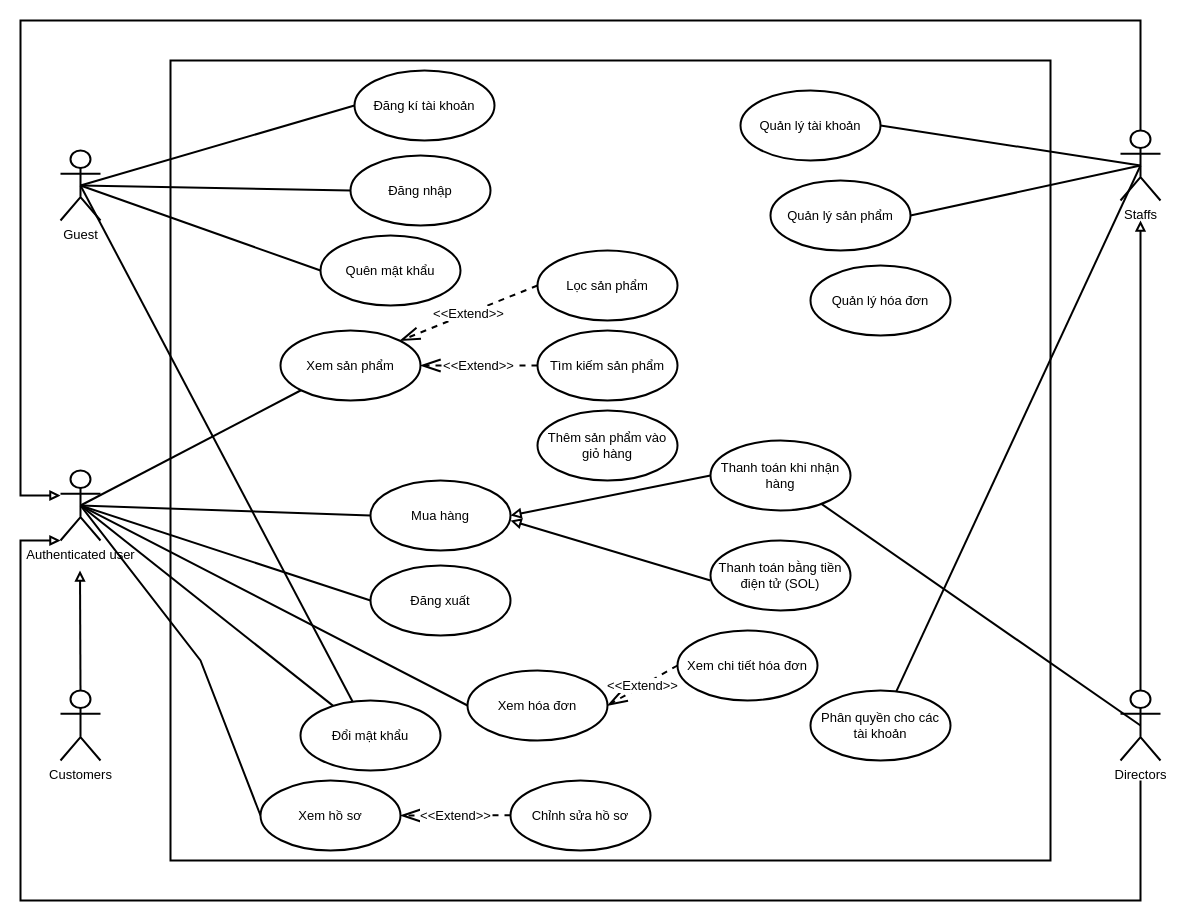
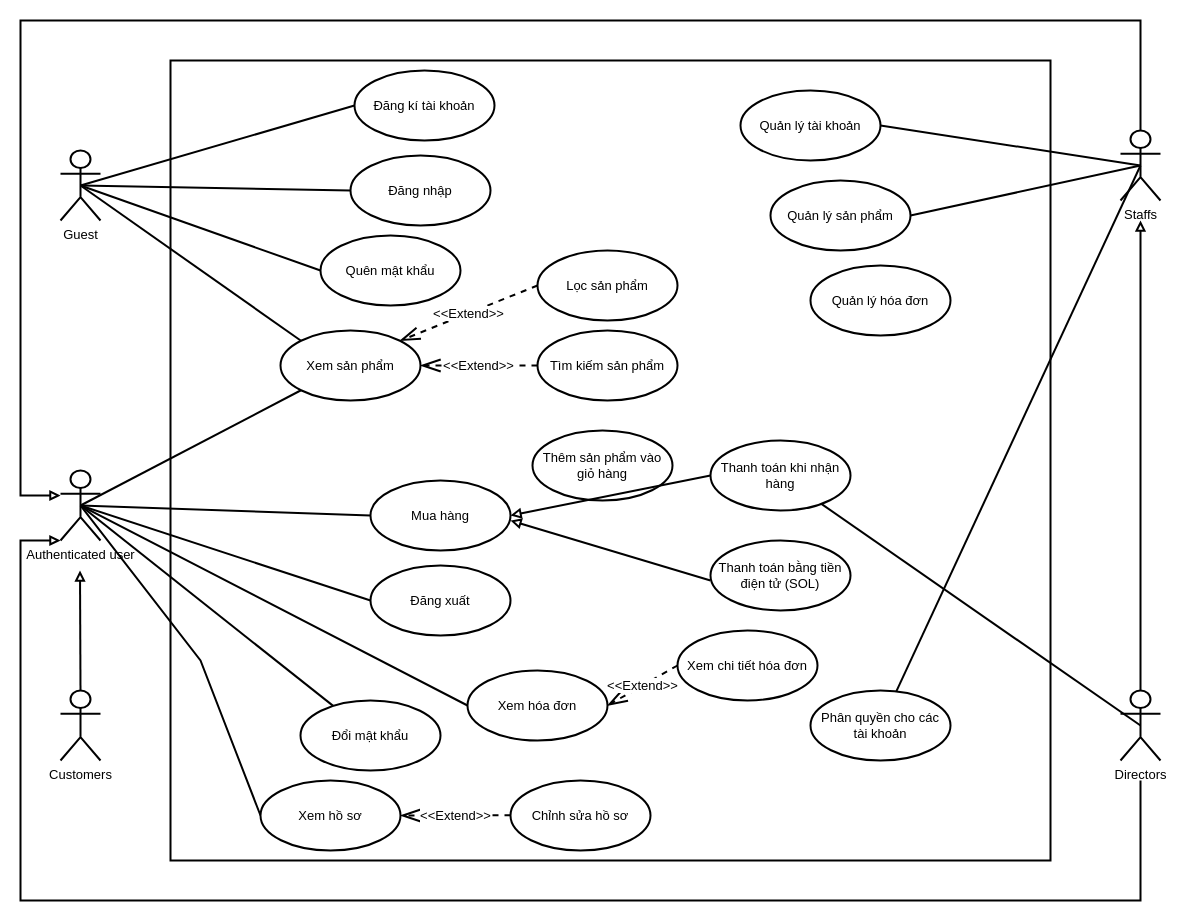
(608, 446) -> (603, 466)
(226, 462) -> (191, 263)
